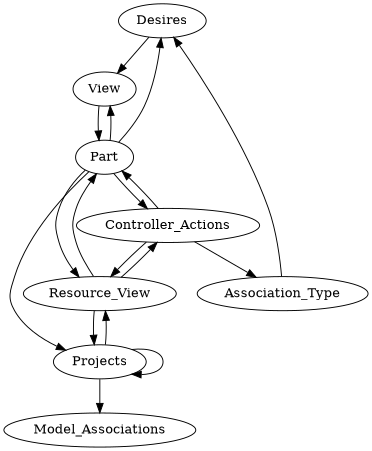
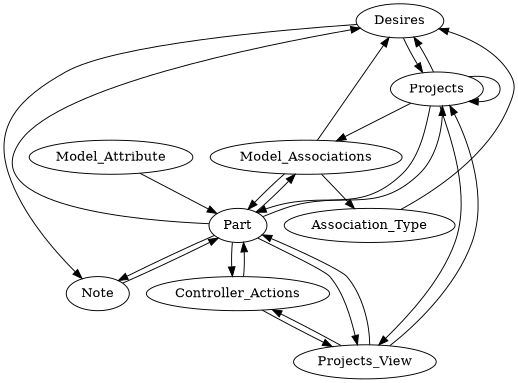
none -> (410, 51)
none -> (427, 58)
(105, 89) -> (98, 294)
none -> (350, 93)
none -> (111, 157)
none -> (269, 188)
none -> (378, 191)
none -> (273, 197)
(221, 257) -> (335, 188)
(100, 294) -> (365, 362)
